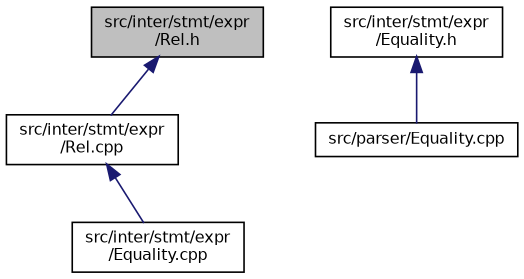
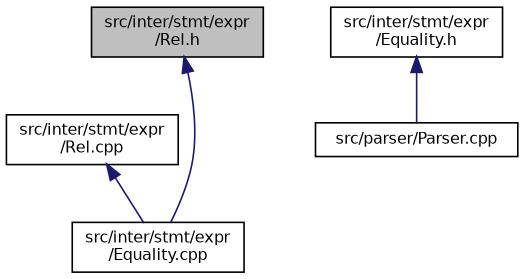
(130, 92) -> (194, 149)
(417, 140) -> (417, 140)
